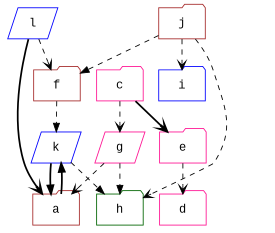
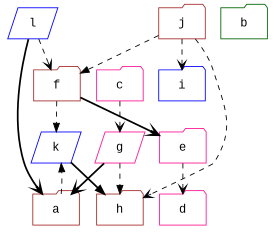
none -> (244, 23)
(148, 114) -> (114, 114)
(50, 174) -> none
(92, 174) -> (92, 174)
(84, 175) -> (84, 175)
(62, 183) -> (62, 183)
(120, 210) -> (120, 210)
